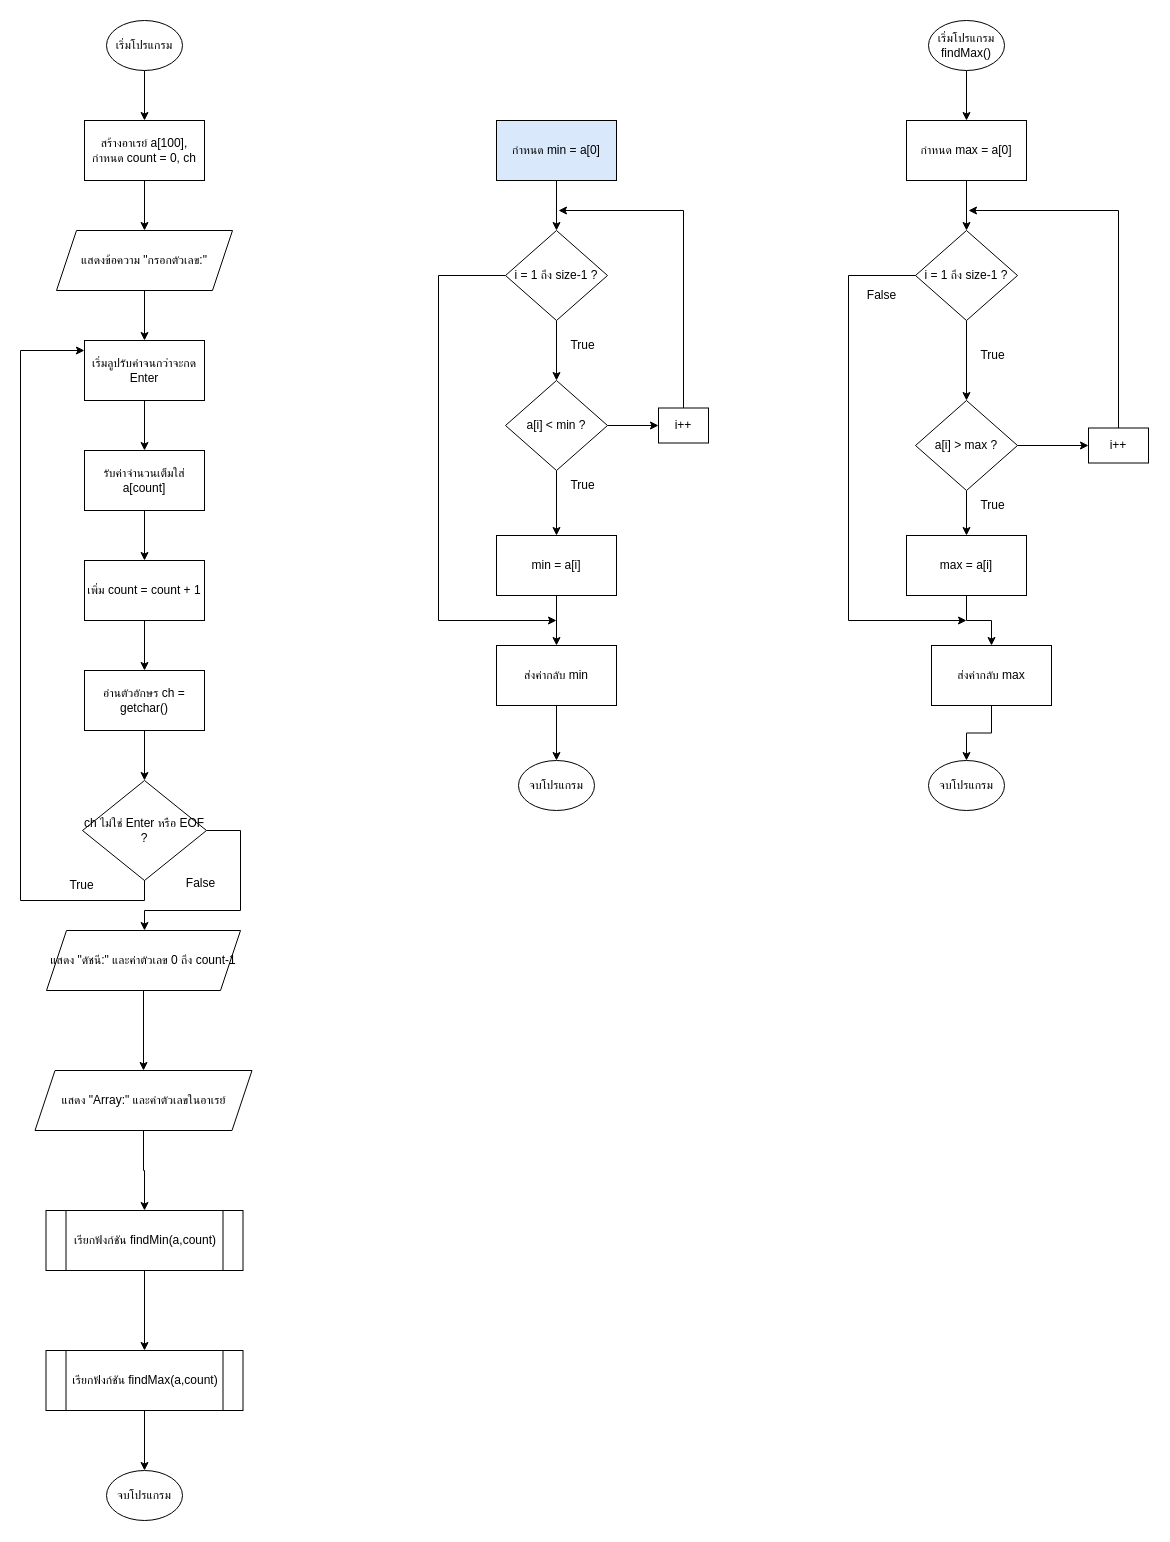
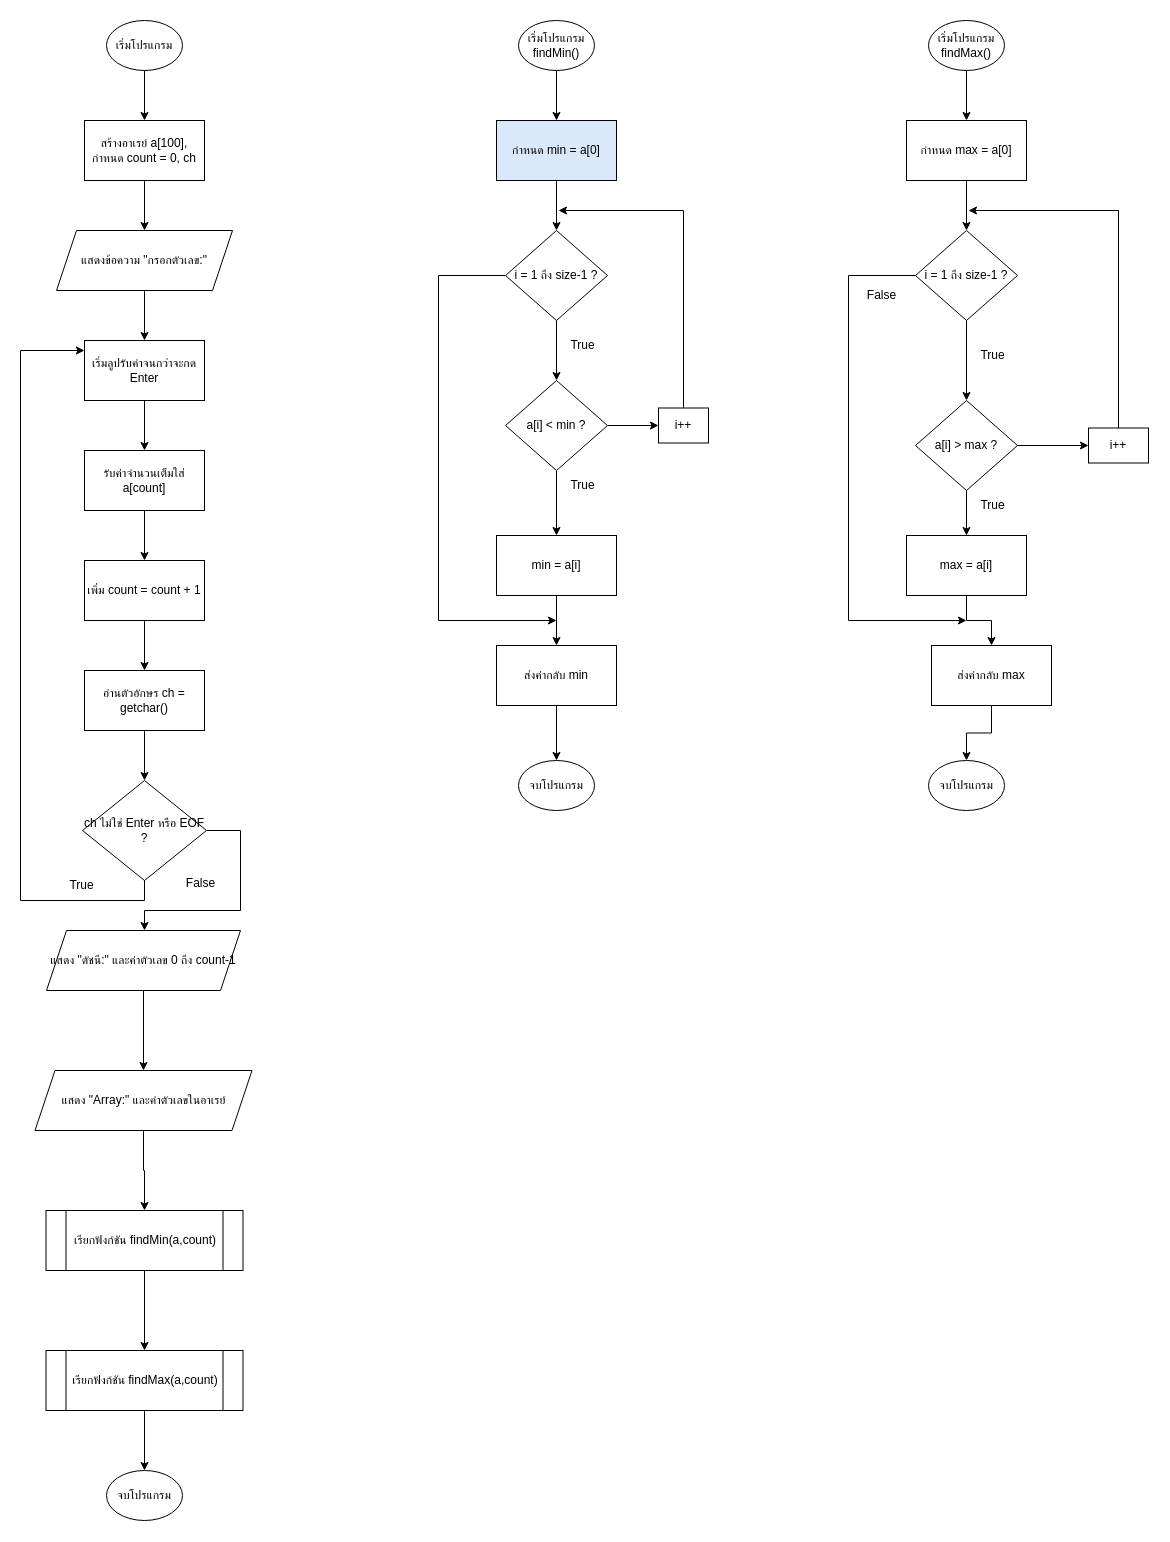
none -> (557, 46)
none -> (557, 92)
